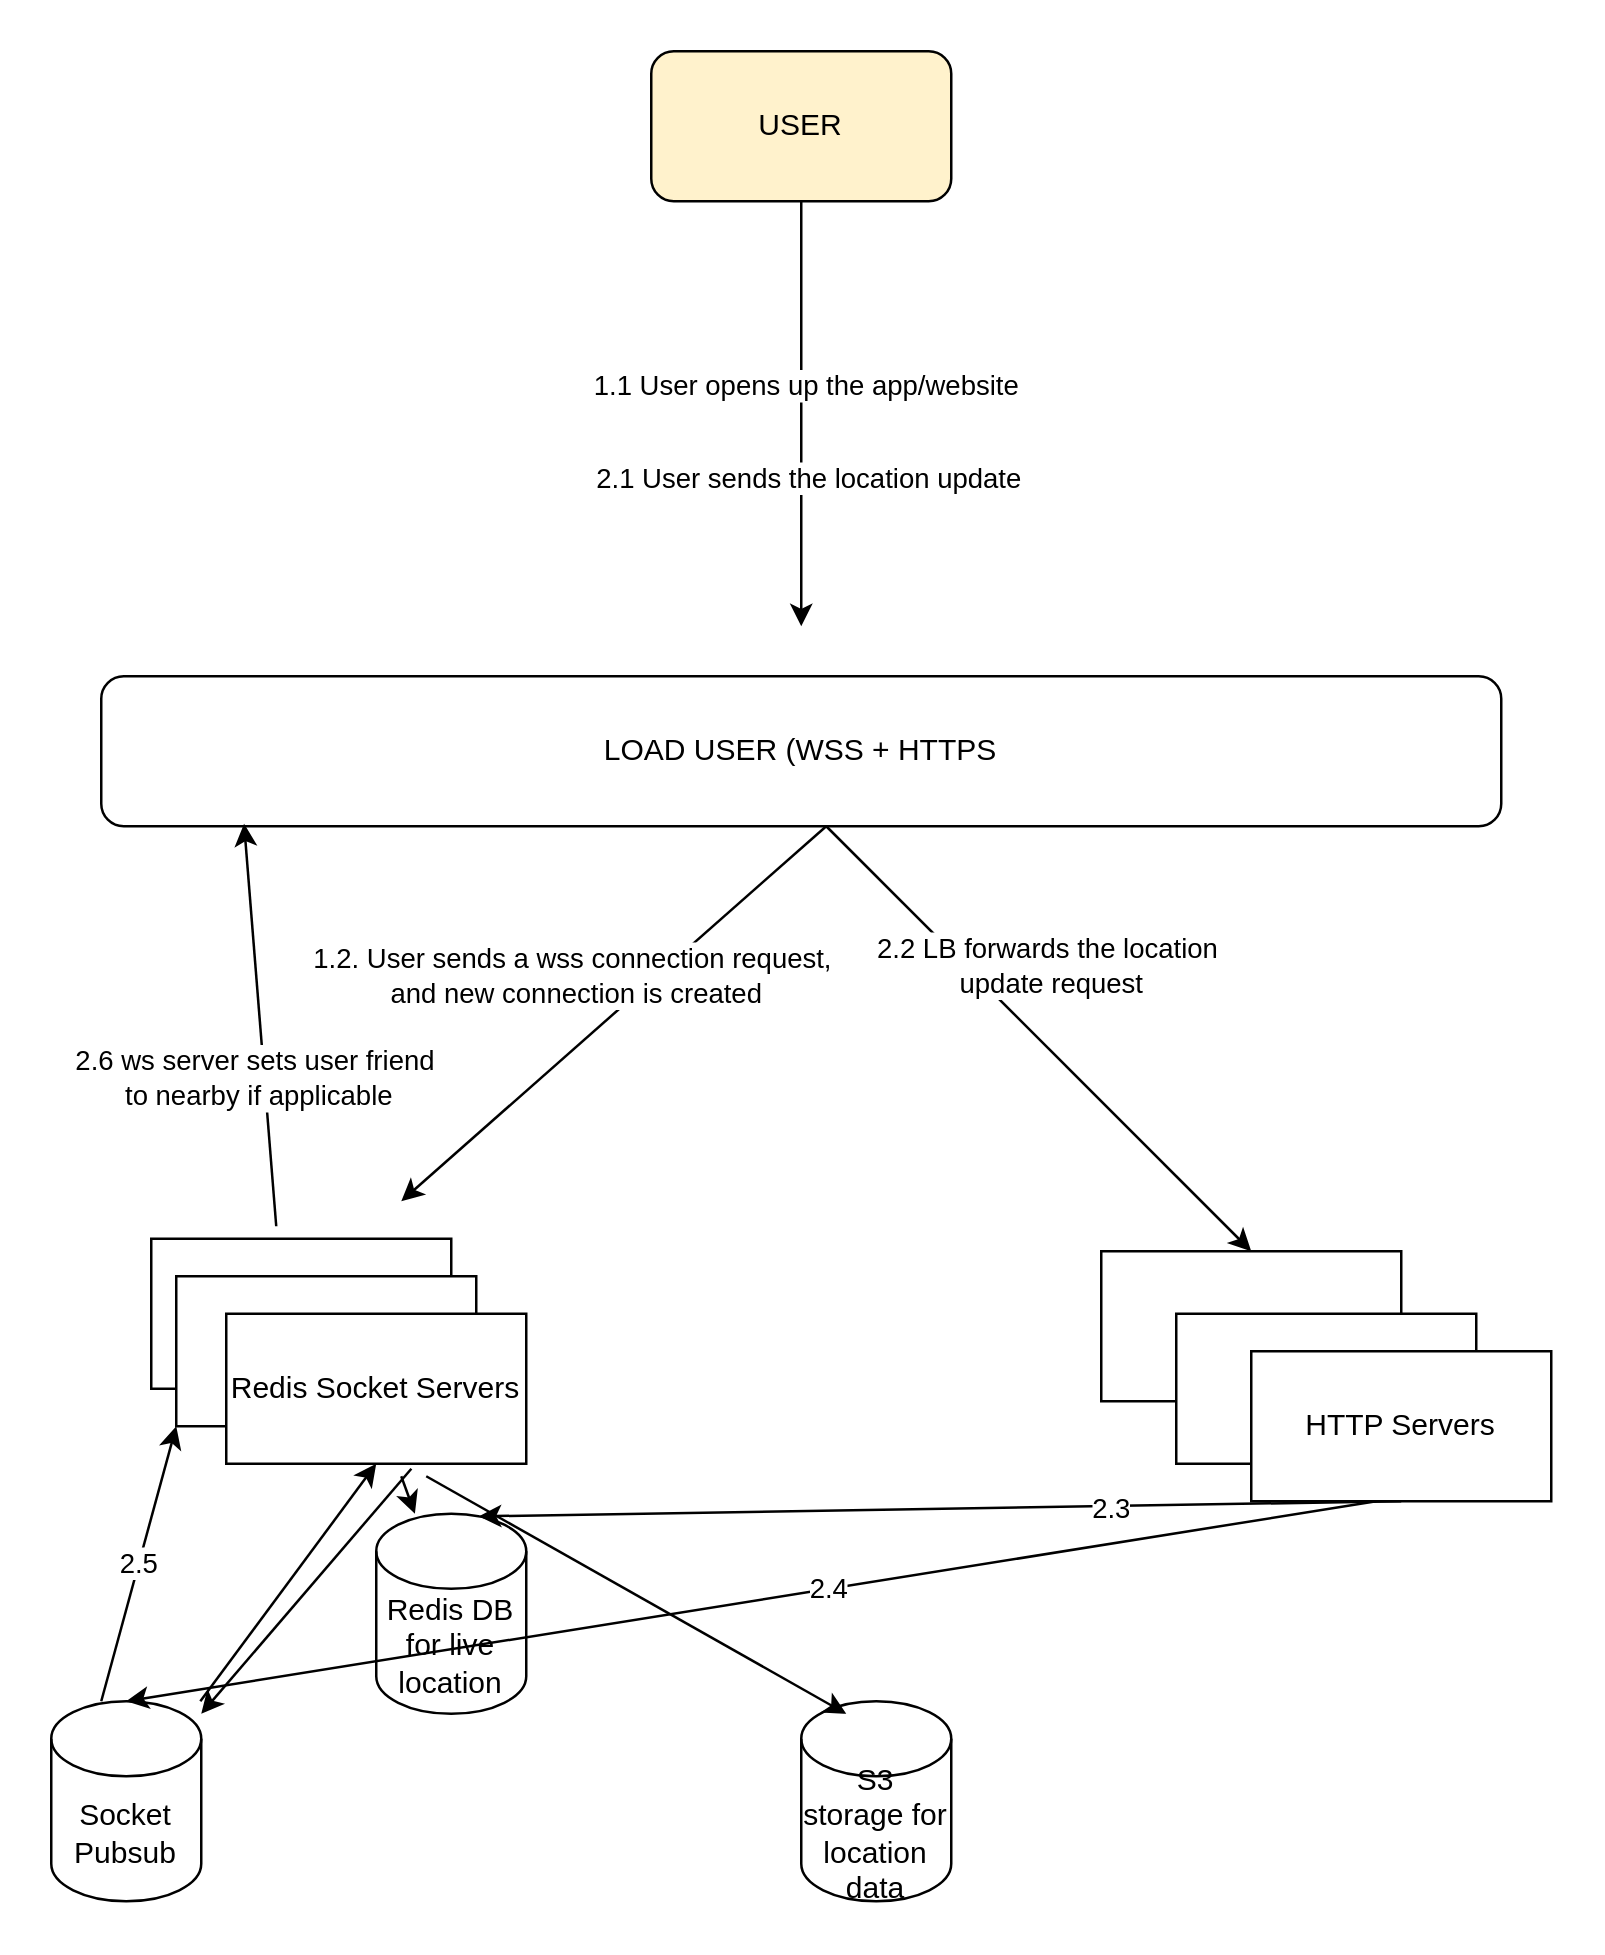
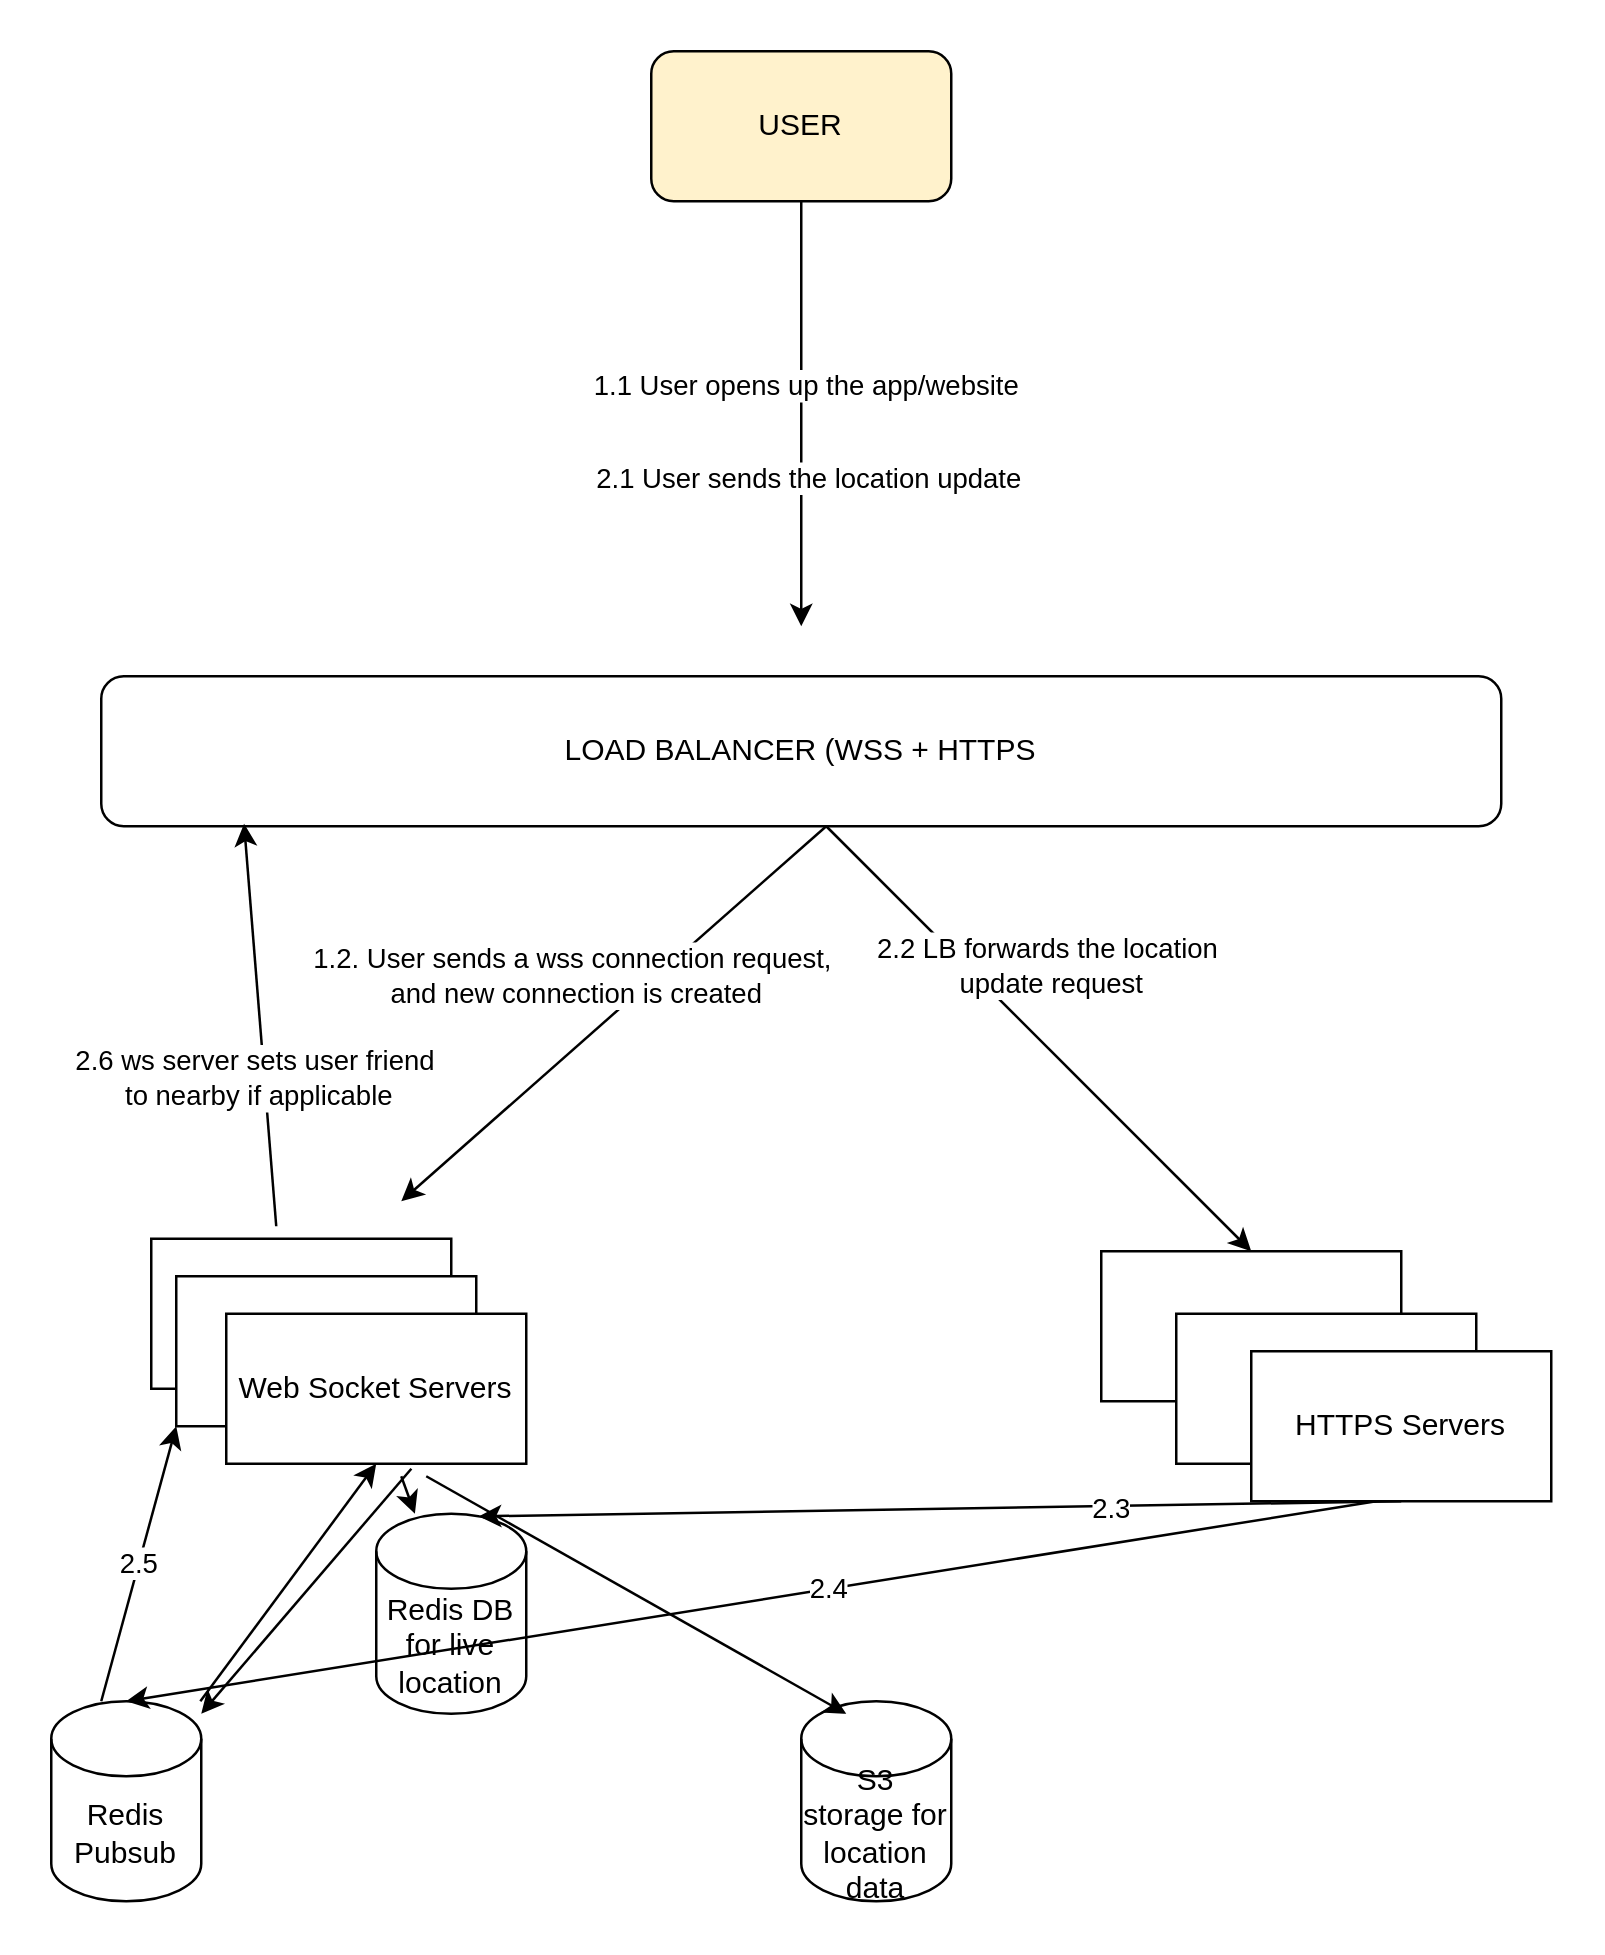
(801, 751) -> (801, 751)
(376, 1389) -> (376, 1389)
(1401, 1426) -> (1401, 1426)
(126, 1834) -> (126, 1834)
